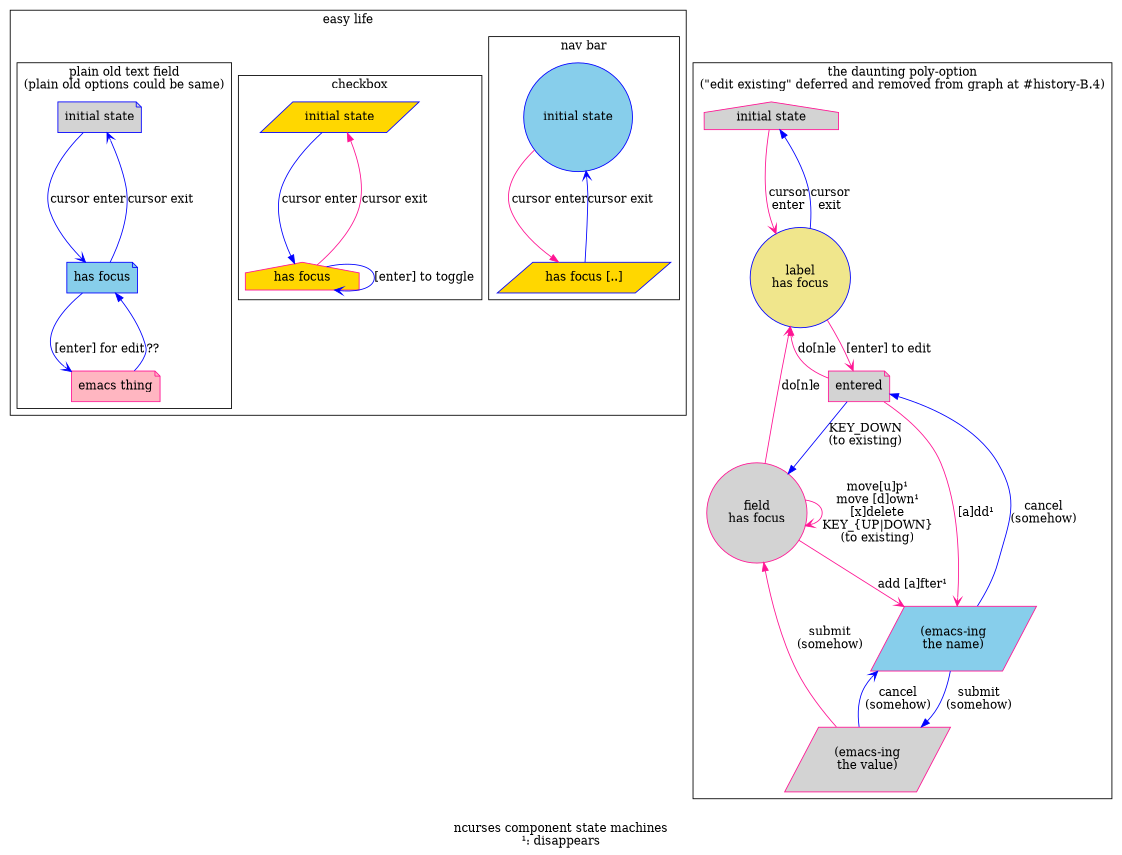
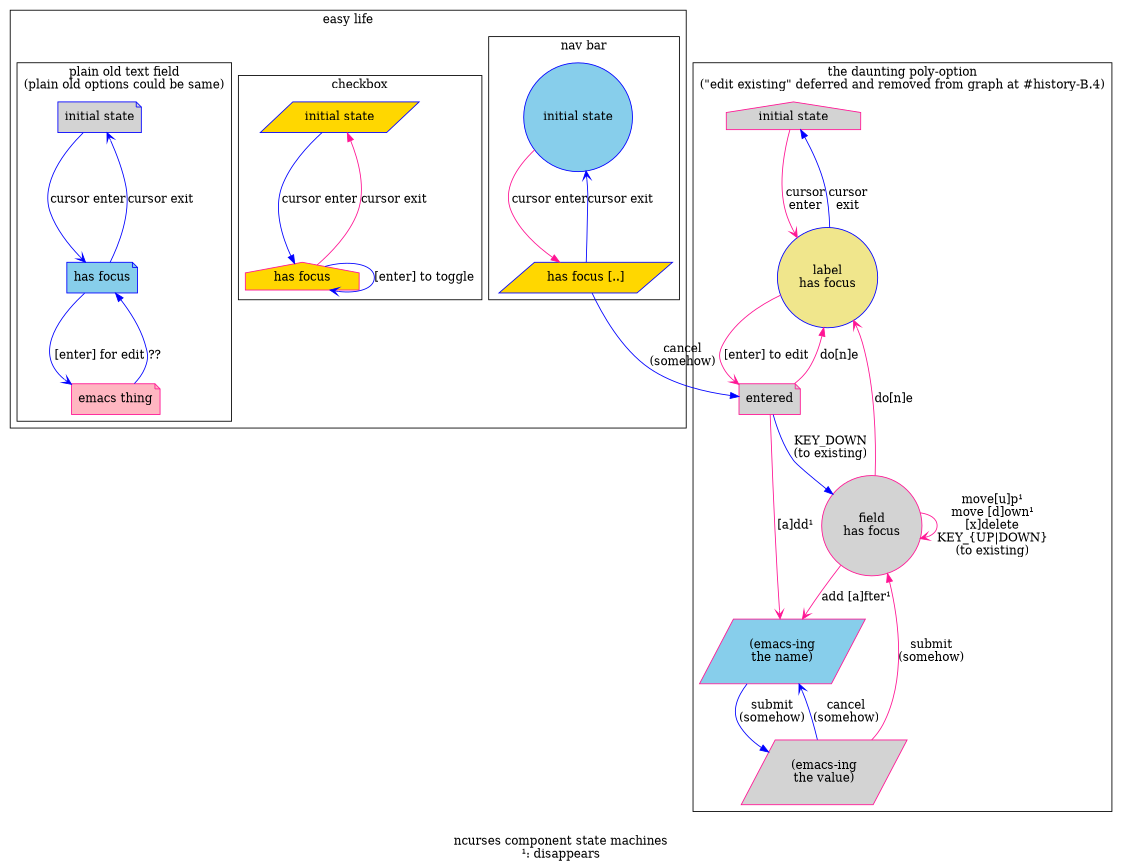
(1005, 476) -> (646, 365)
